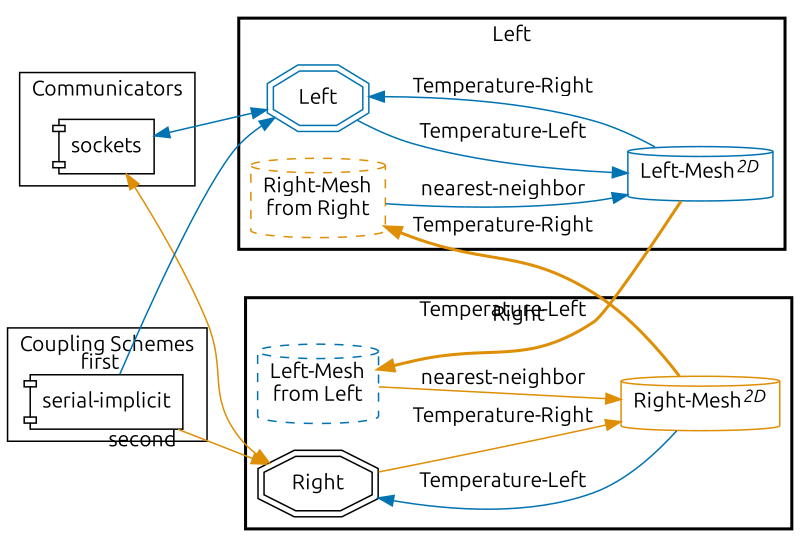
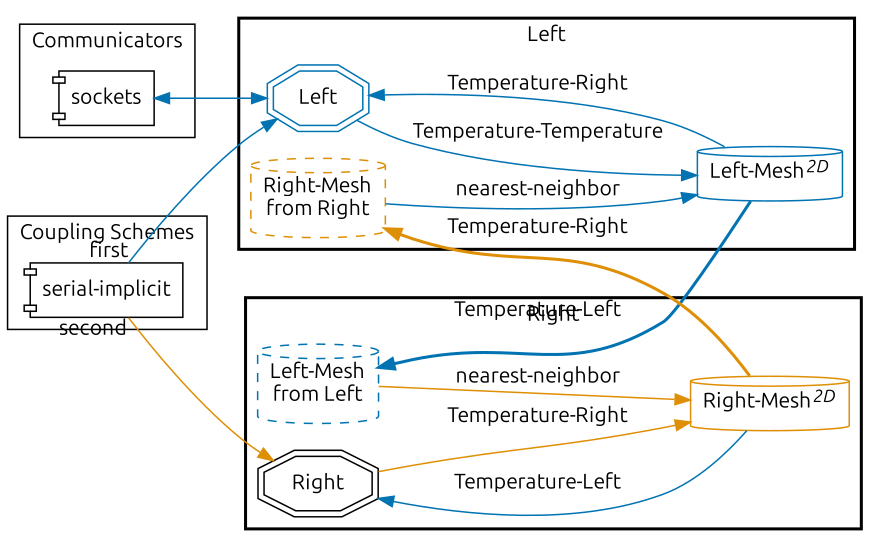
(503, 132) -> (538, 132)
(206, 318) -> none
(568, 336) -> (605, 348)
